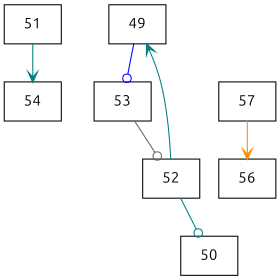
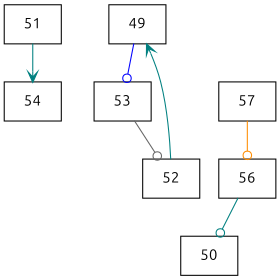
(247, 136) -> (247, 136)
(188, 214) -> (230, 214)
